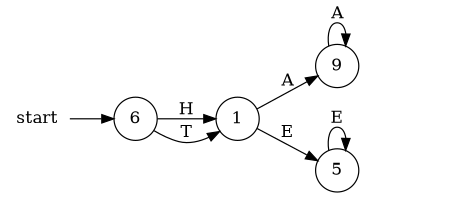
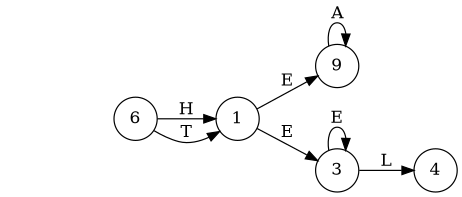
(287, 81) -> (287, 81)
(37, 119) -> none
(337, 170) -> (337, 170)
none -> (436, 170)
